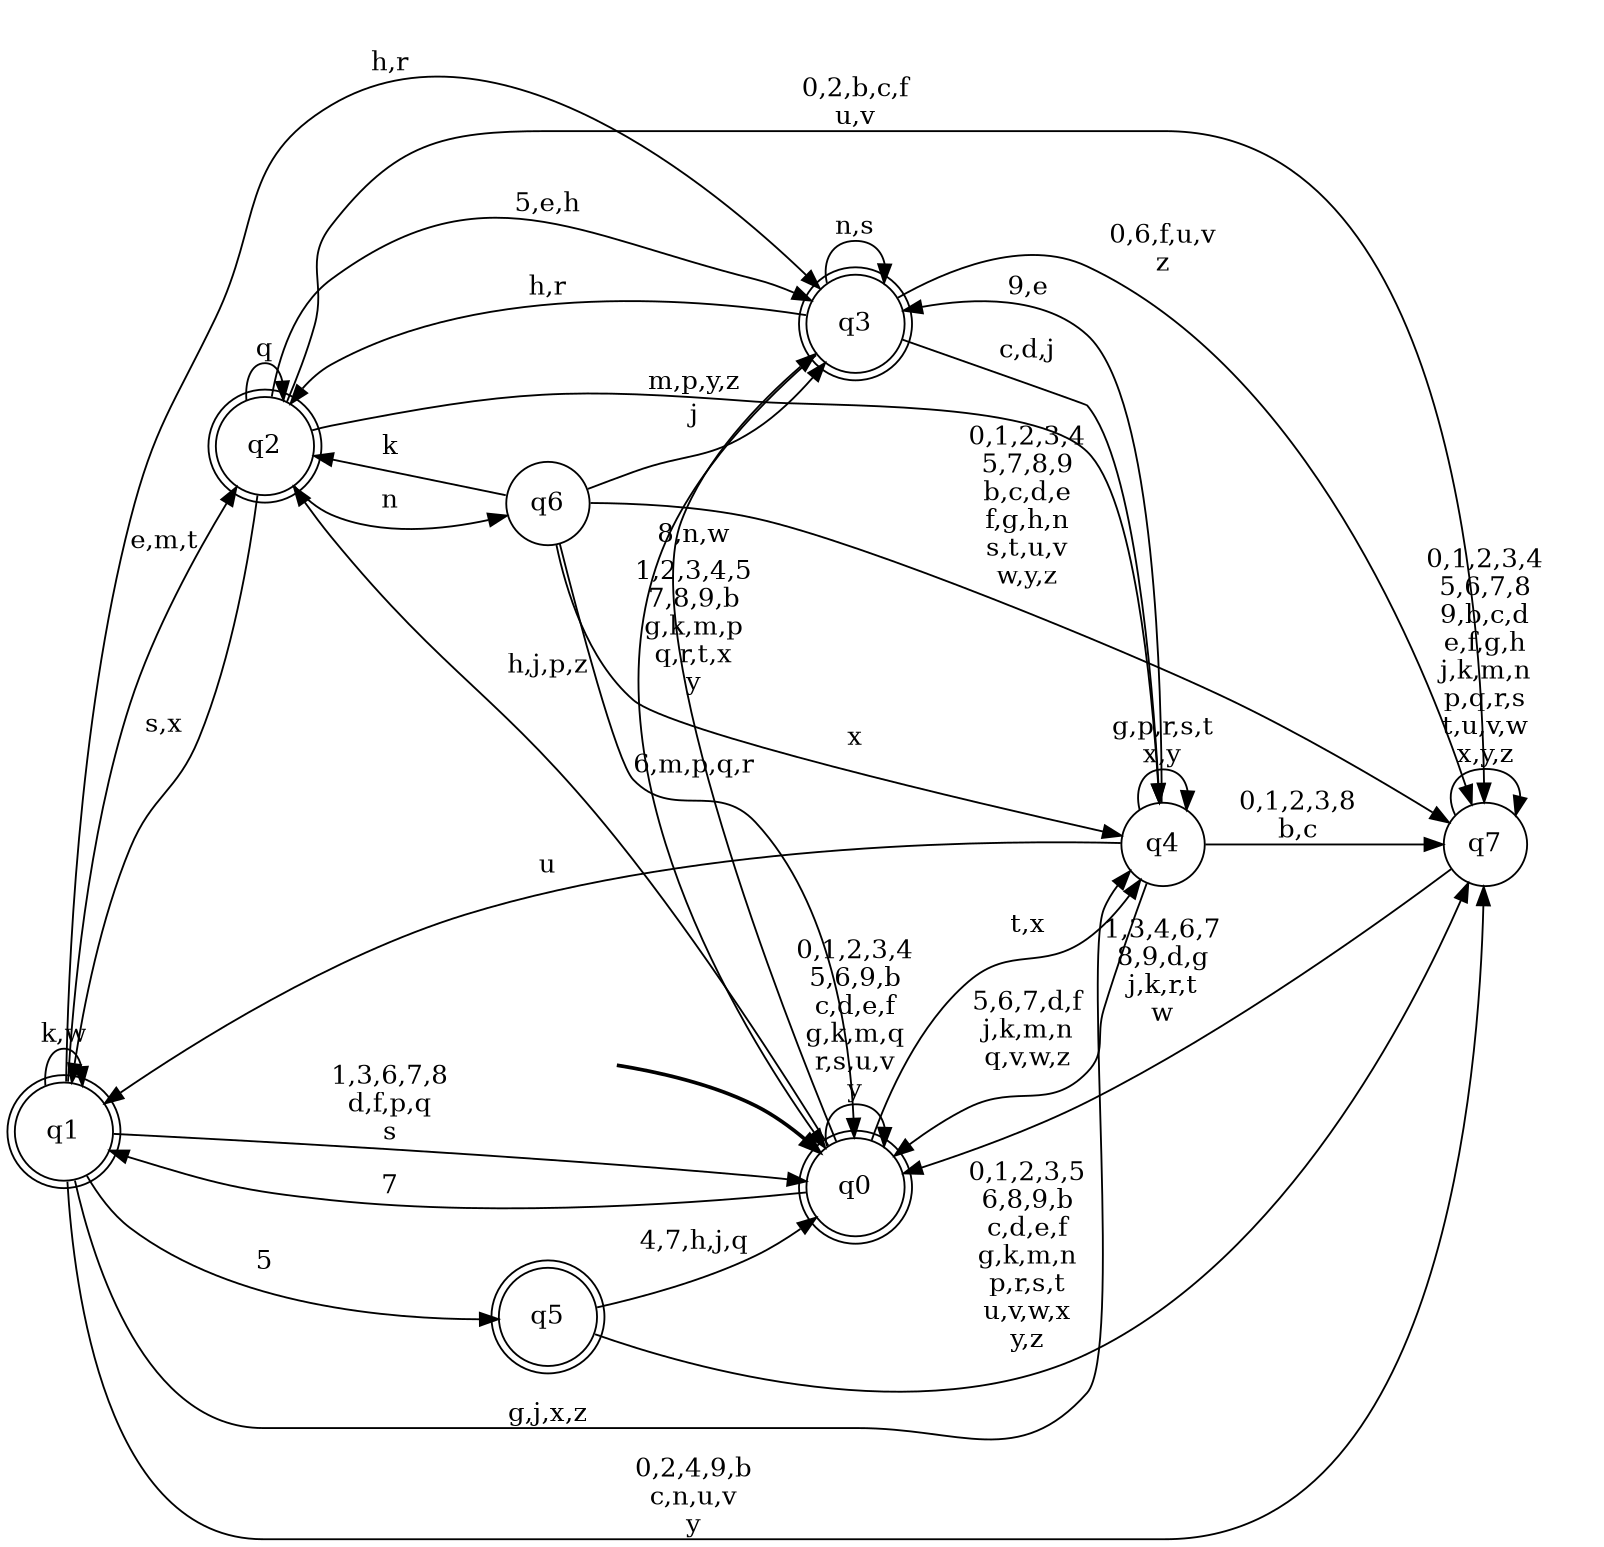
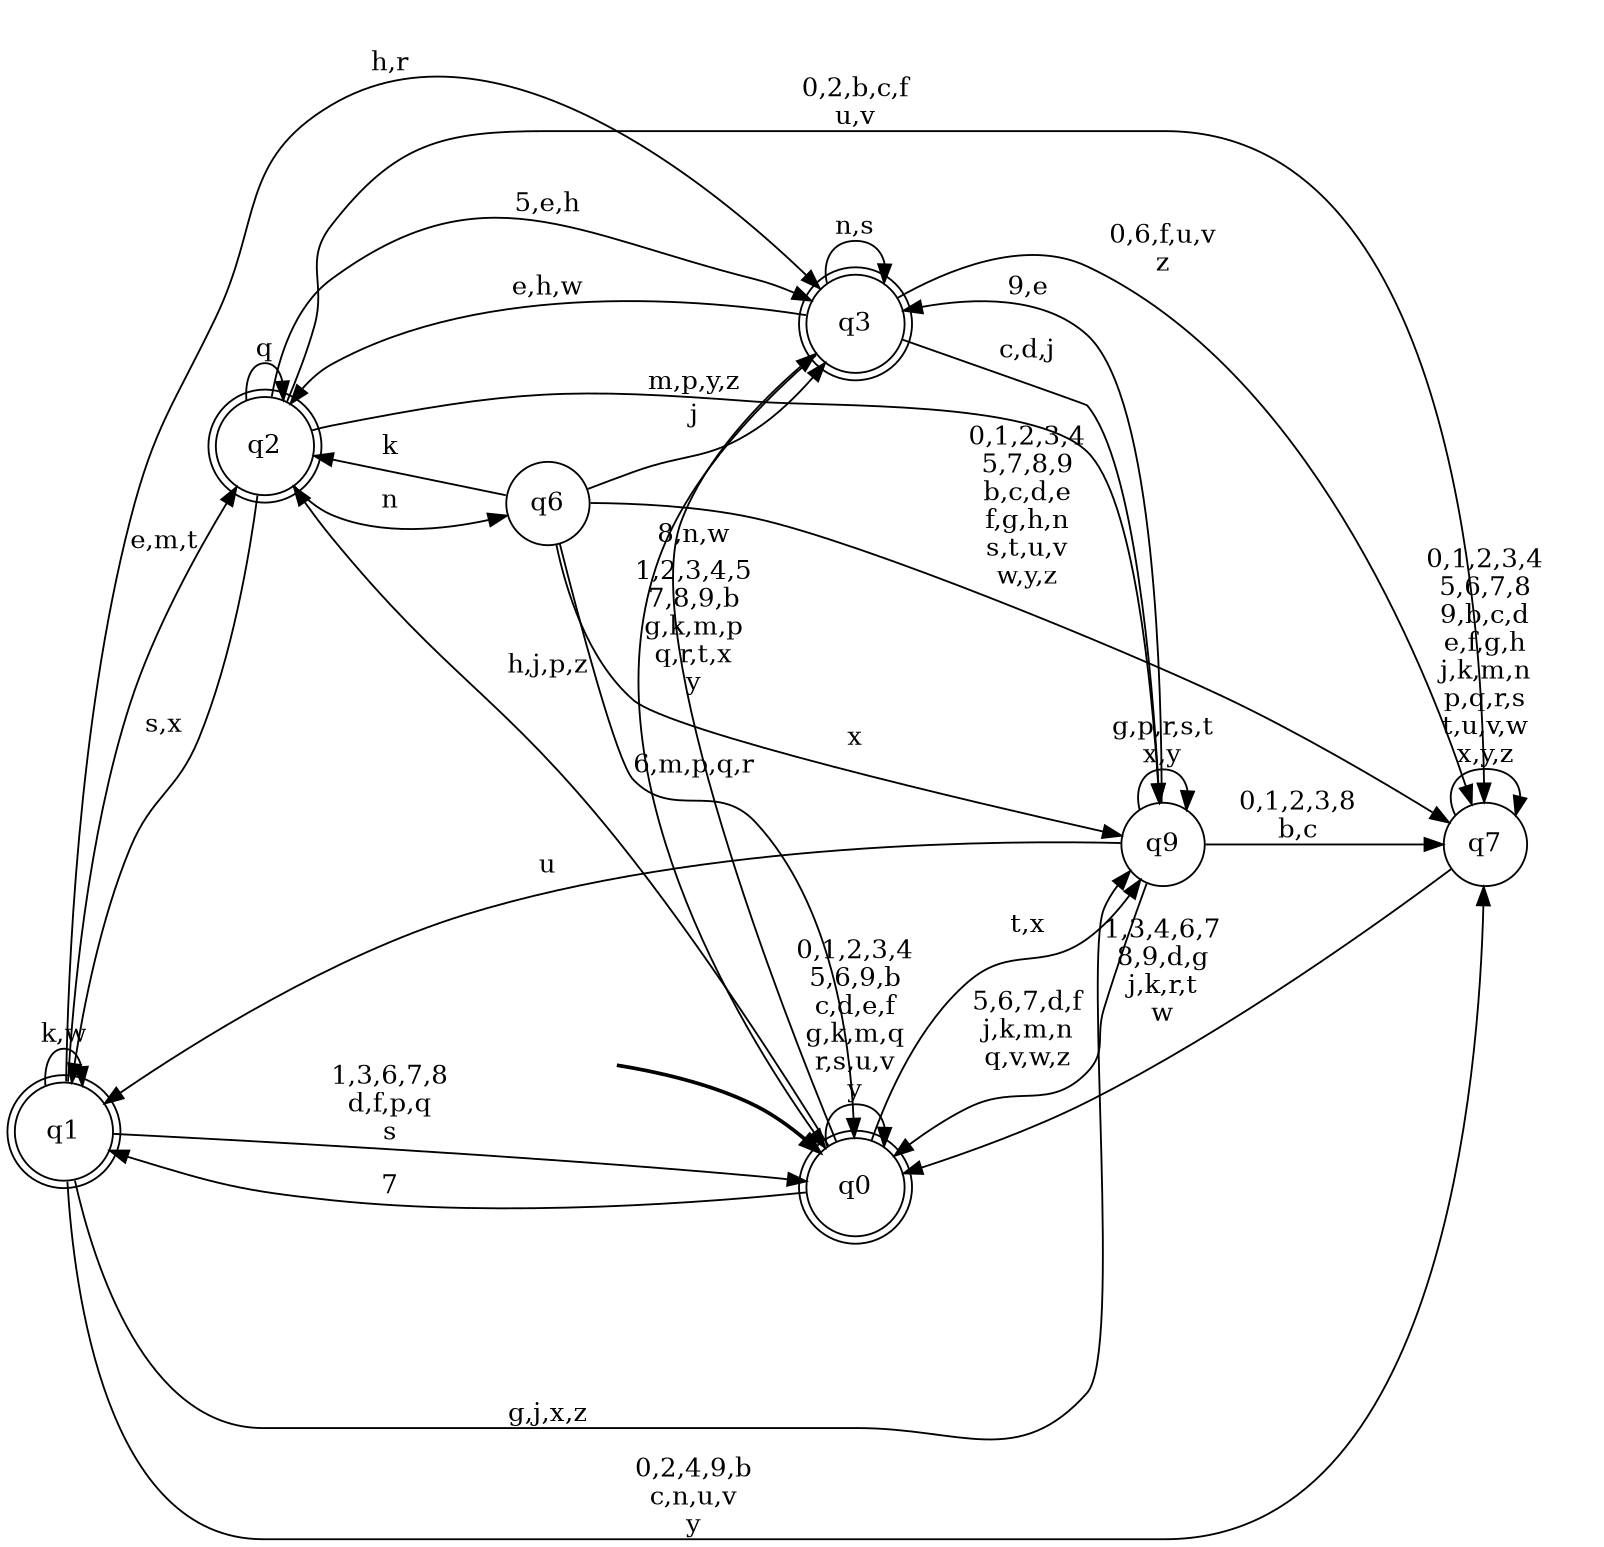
(548, 288) -> (548, 288)
(1163, 844) -> (1163, 844)
(548, 1317) -> none
